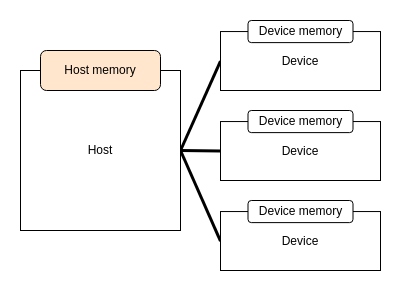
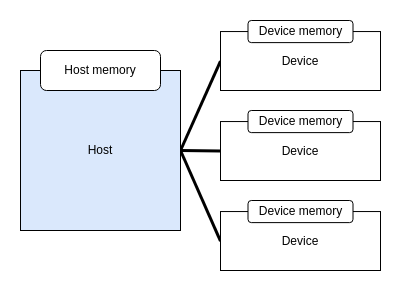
(101, 71) -> (101, 71)
(101, 151) -> (101, 151)
